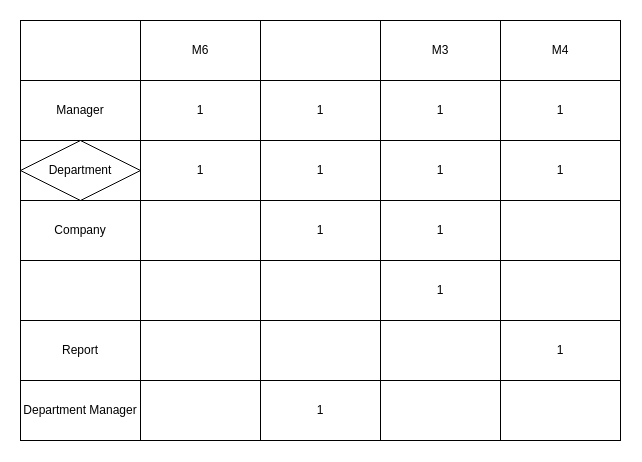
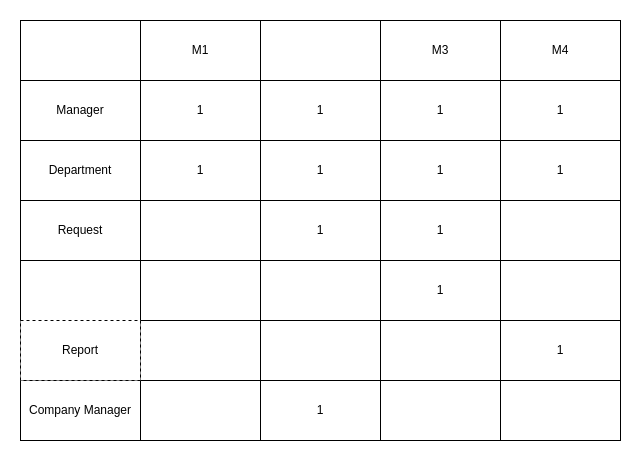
(201, 51) -> (201, 51)
(81, 171) -> (81, 171)
(81, 231) -> (81, 231)
(81, 351) -> (81, 351)
(81, 411) -> (81, 411)
